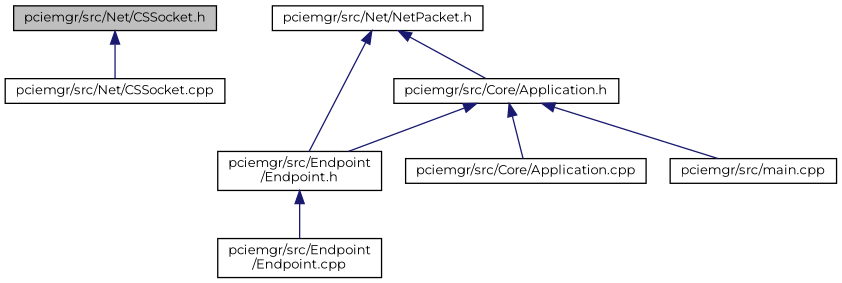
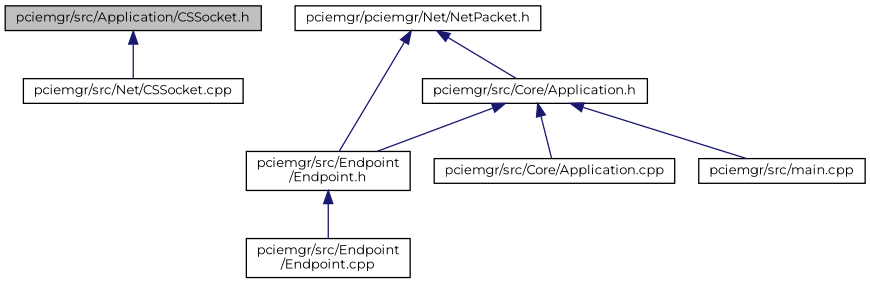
(115, 18) -> (133, 18)
(378, 18) -> (418, 18)
